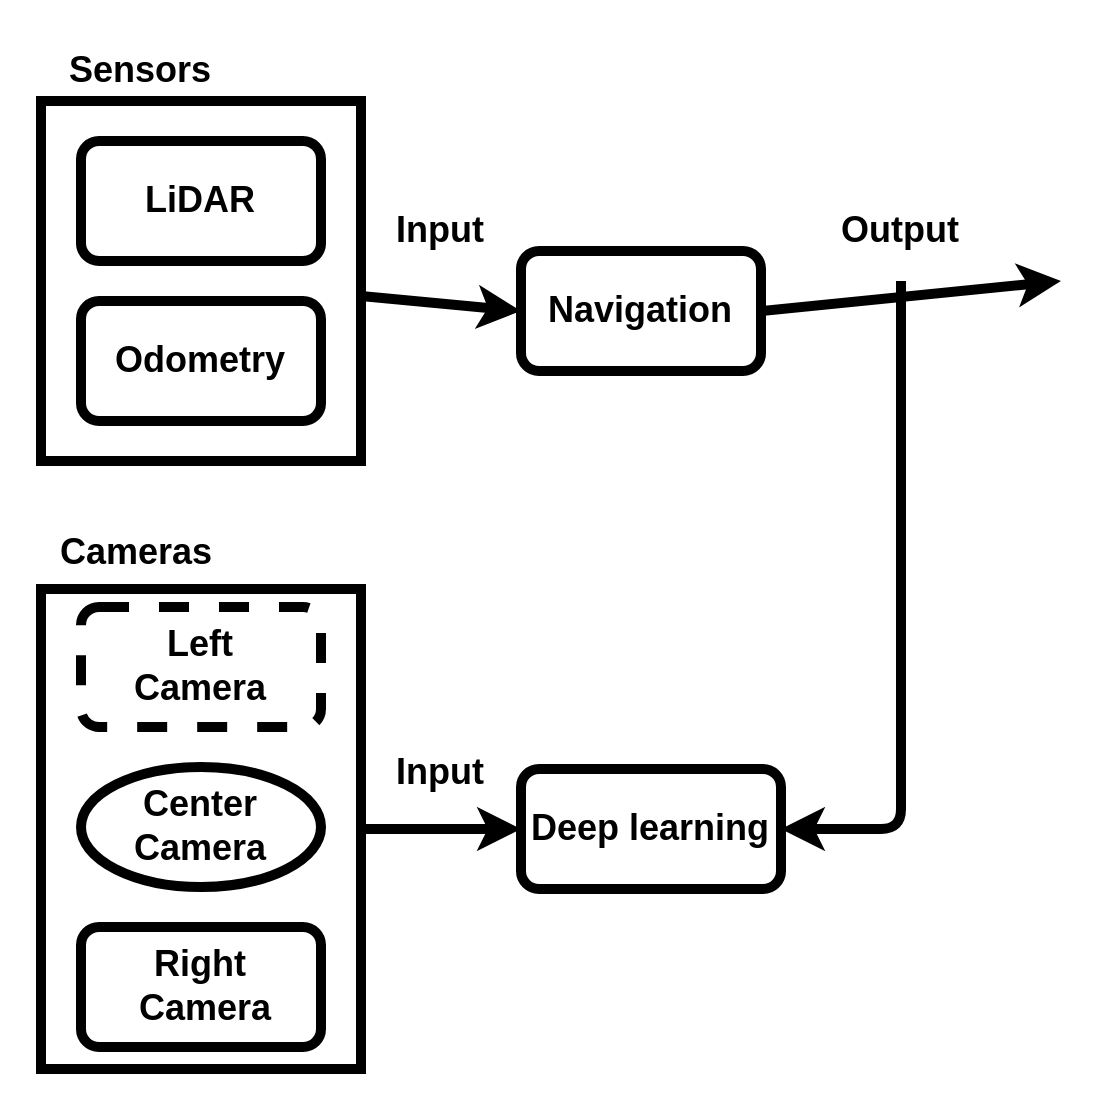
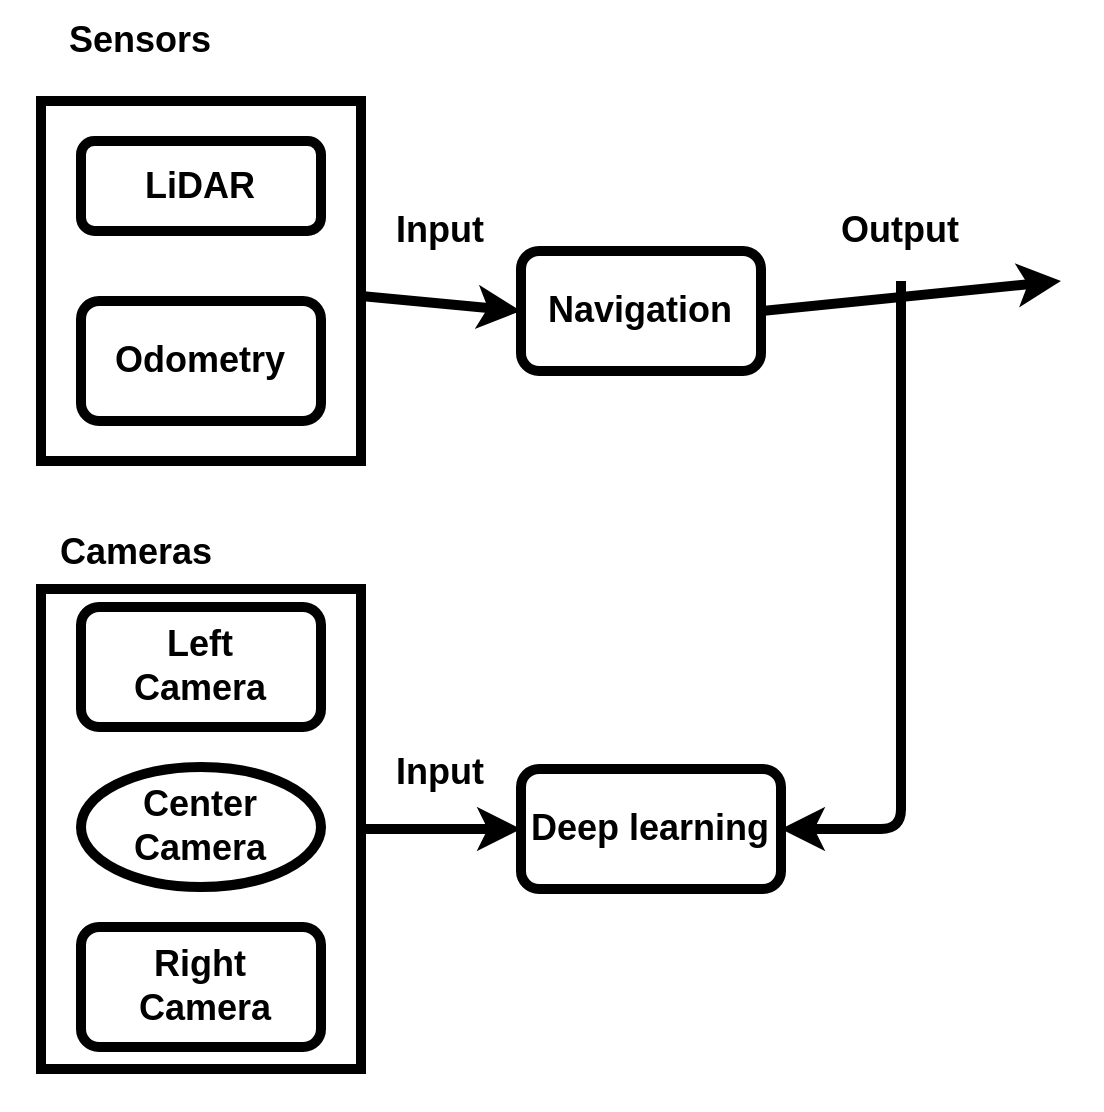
(141, 71) -> (141, 41)
(201, 201) -> (201, 186)
(201, 667) -> (201, 667)
